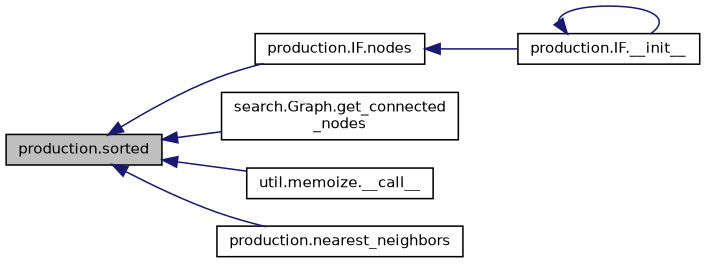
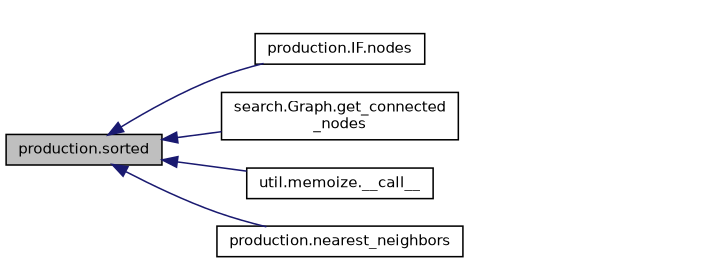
(609, 49) -> none
